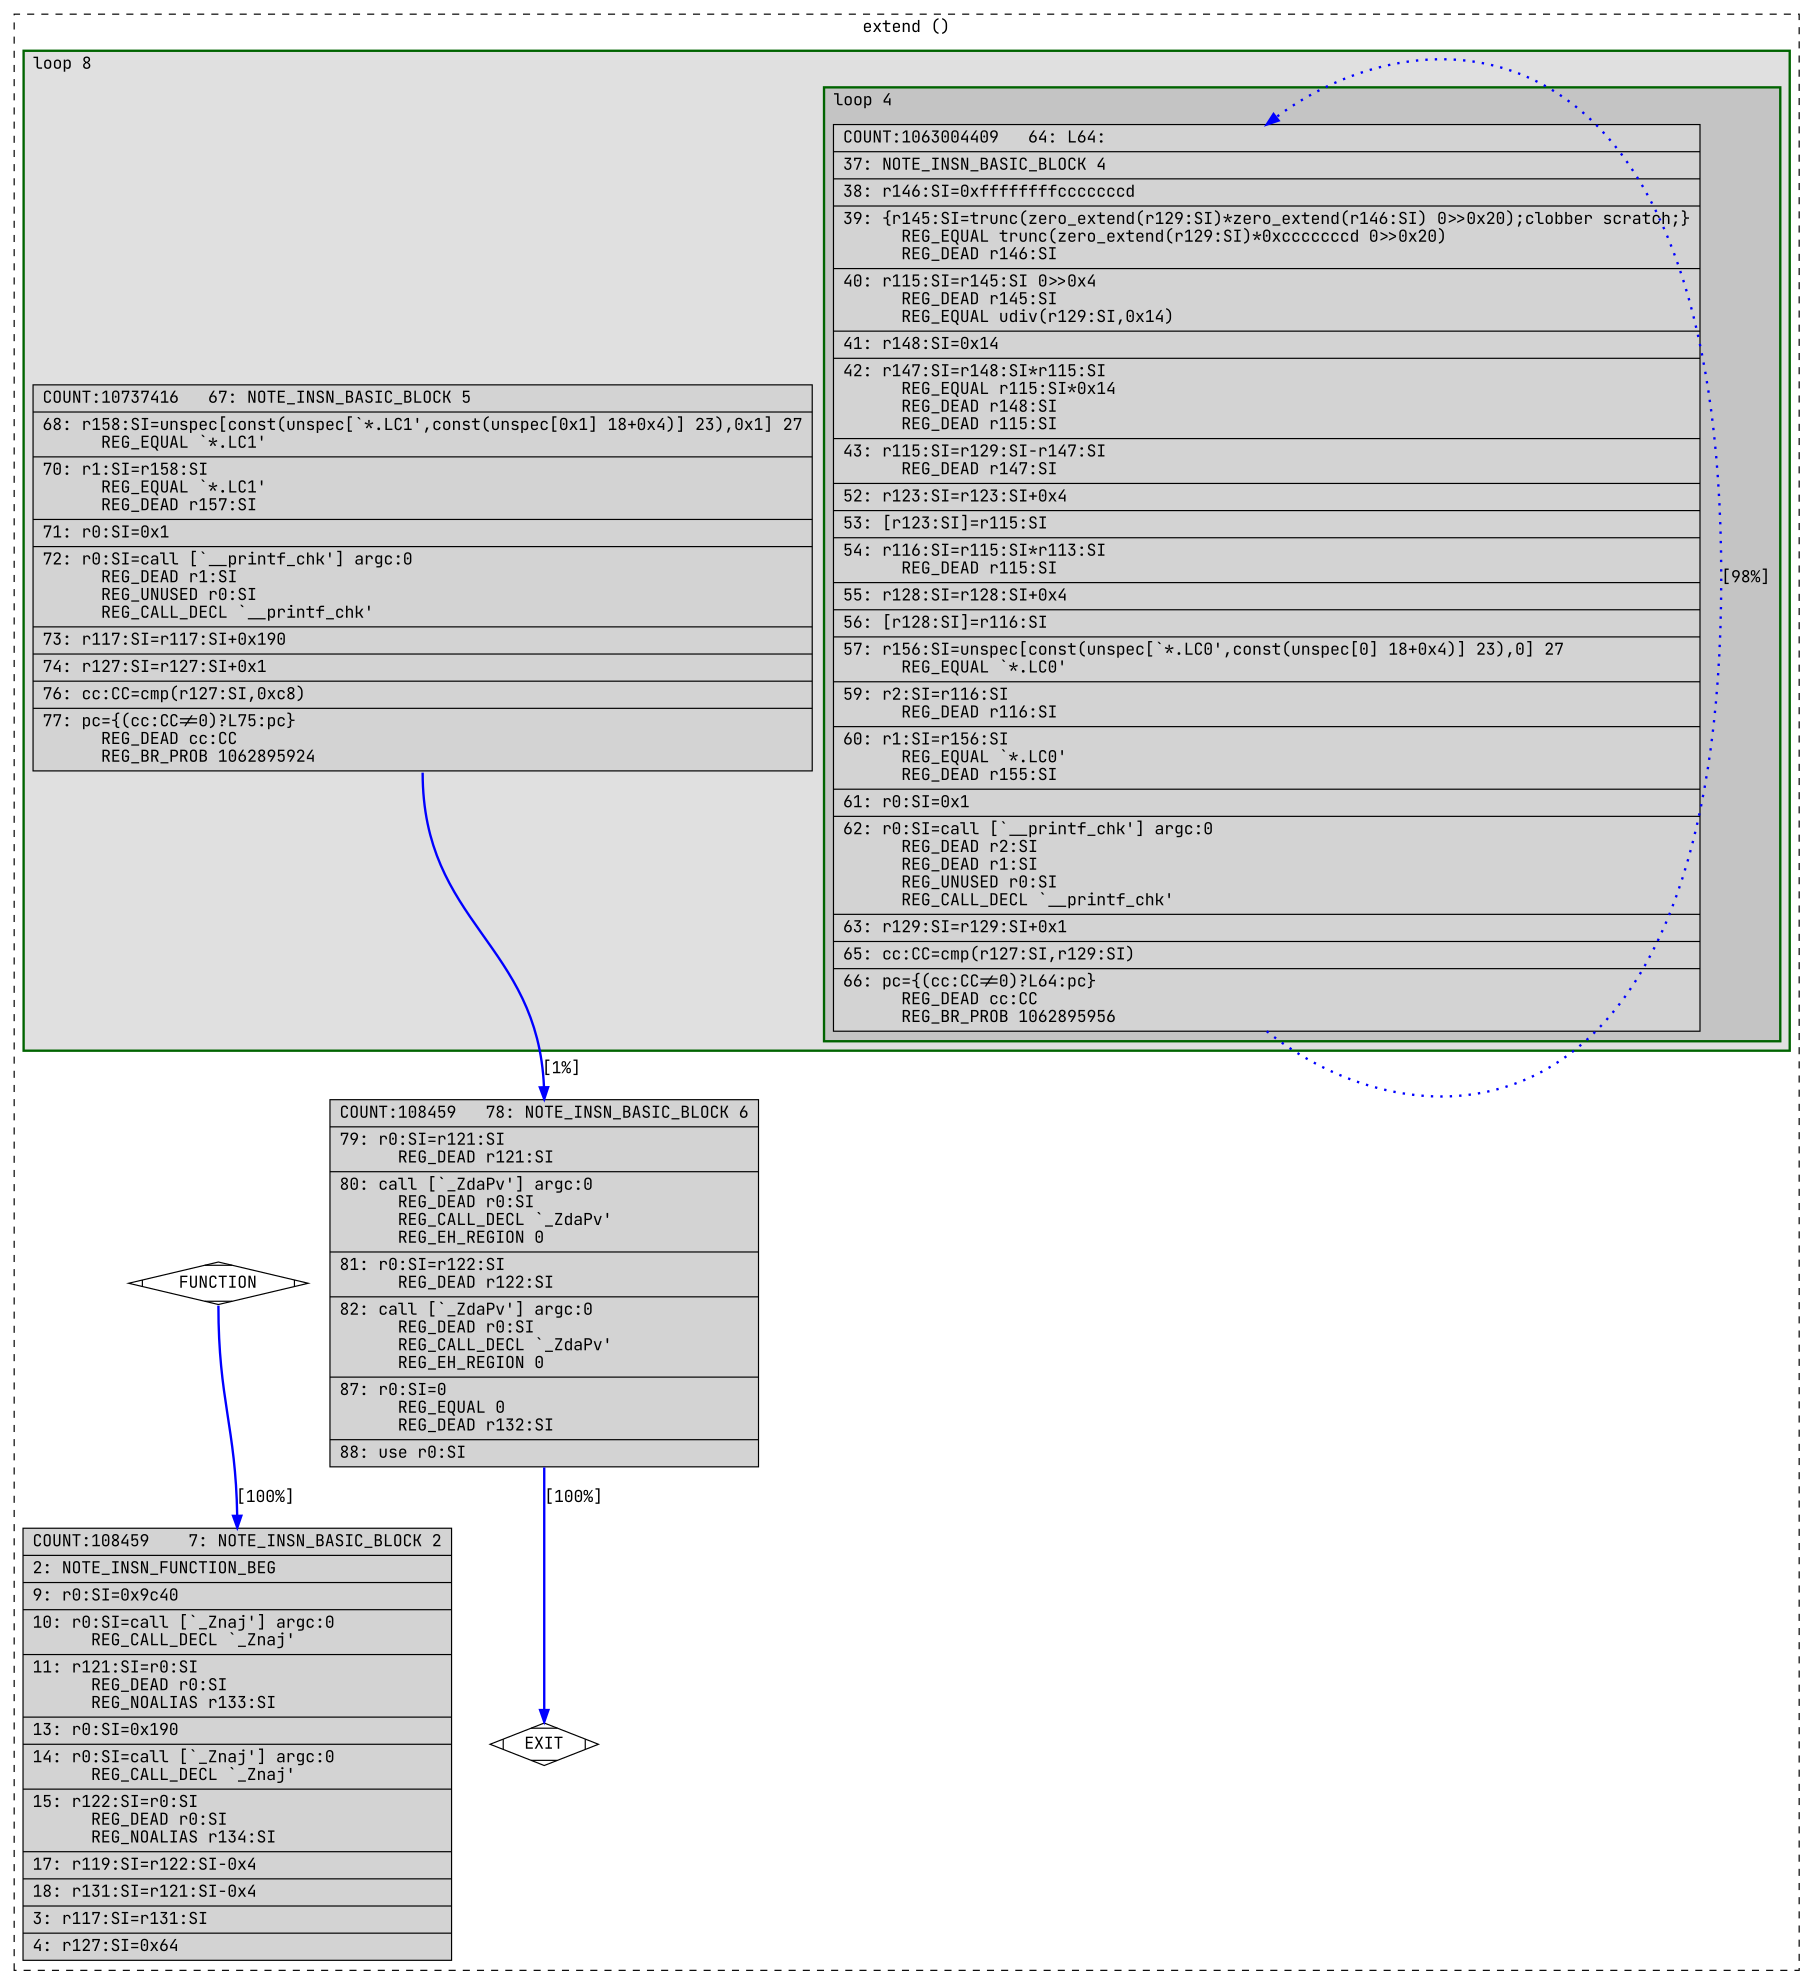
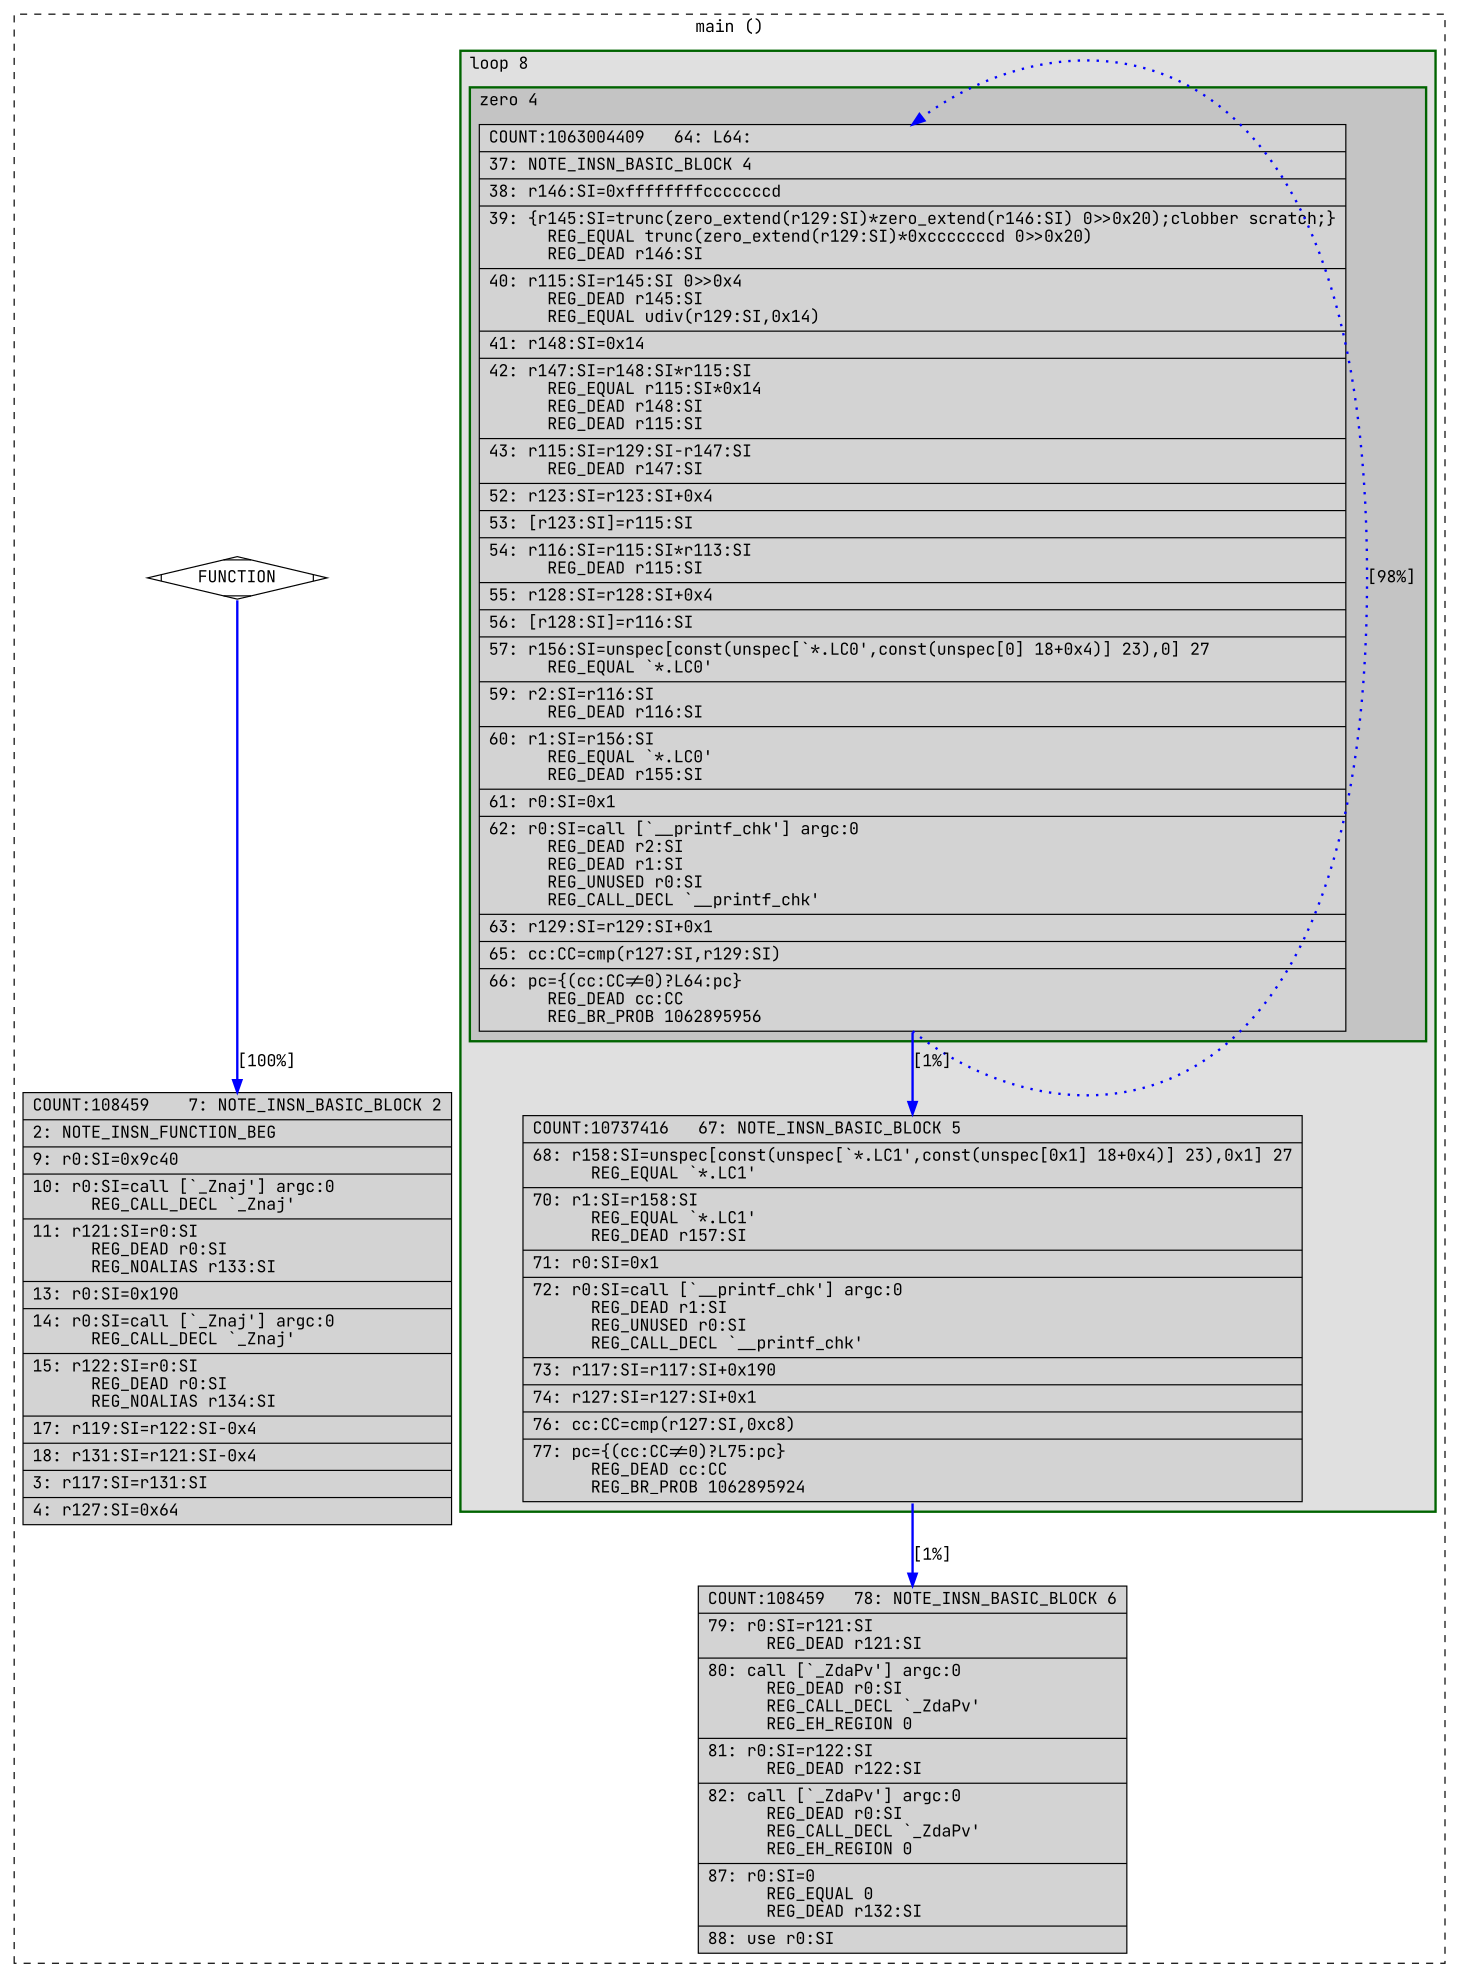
(907, 28) -> (730, 28)
(863, 101) -> (509, 101)
none -> (913, 1067)
(544, 1744) -> none
